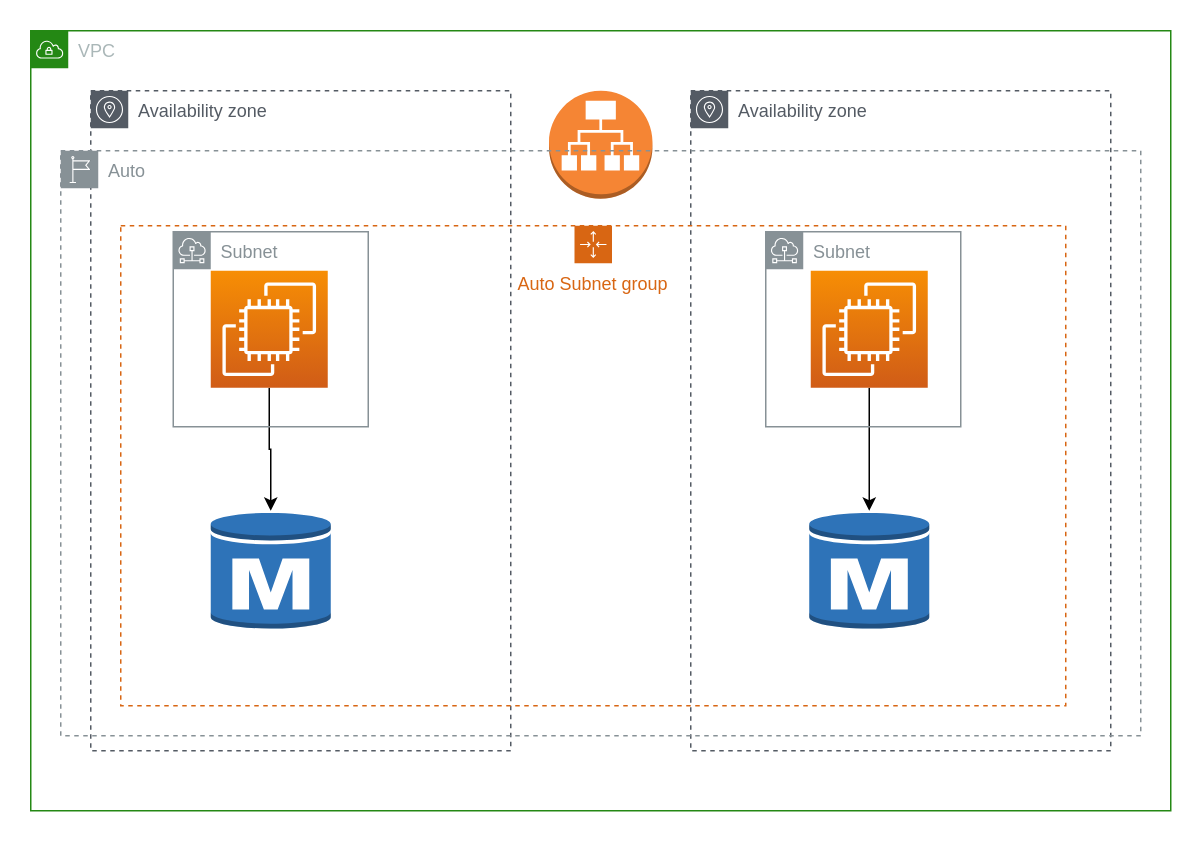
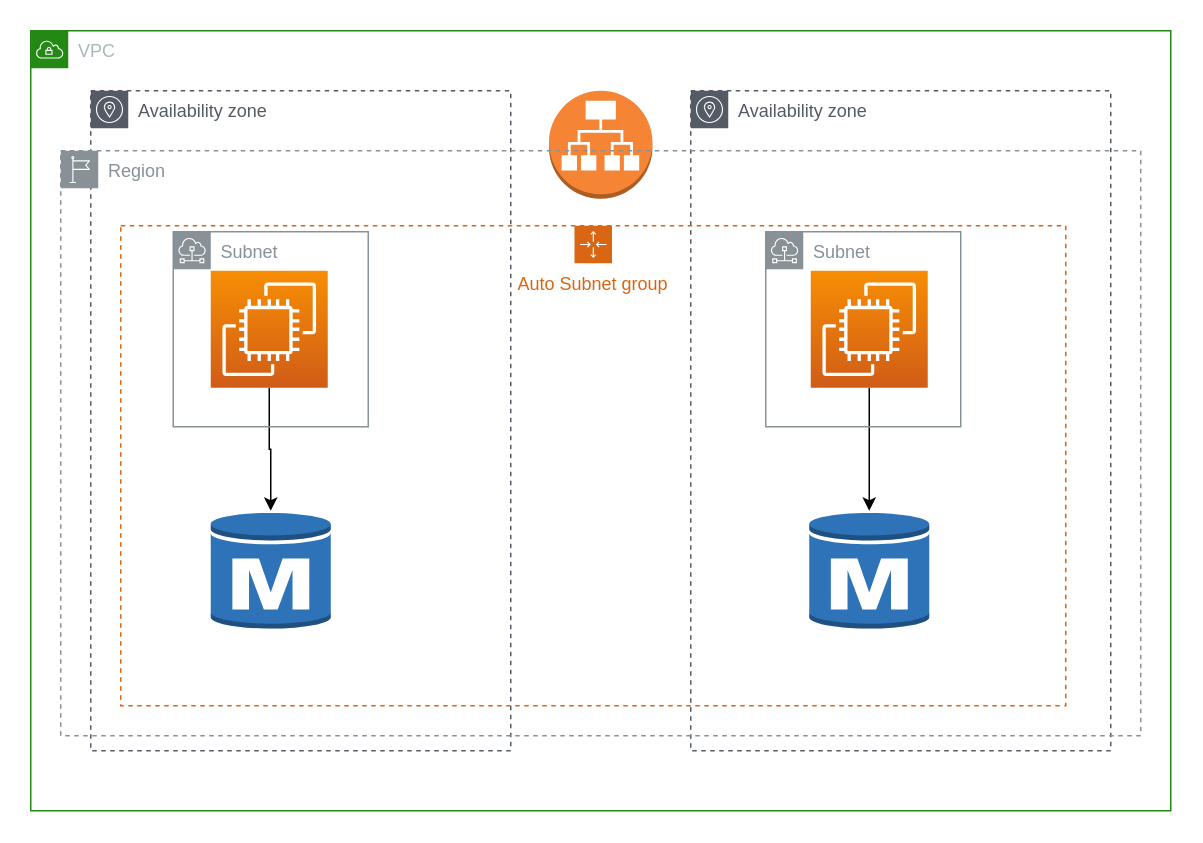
(129, 172) -> (137, 172)
